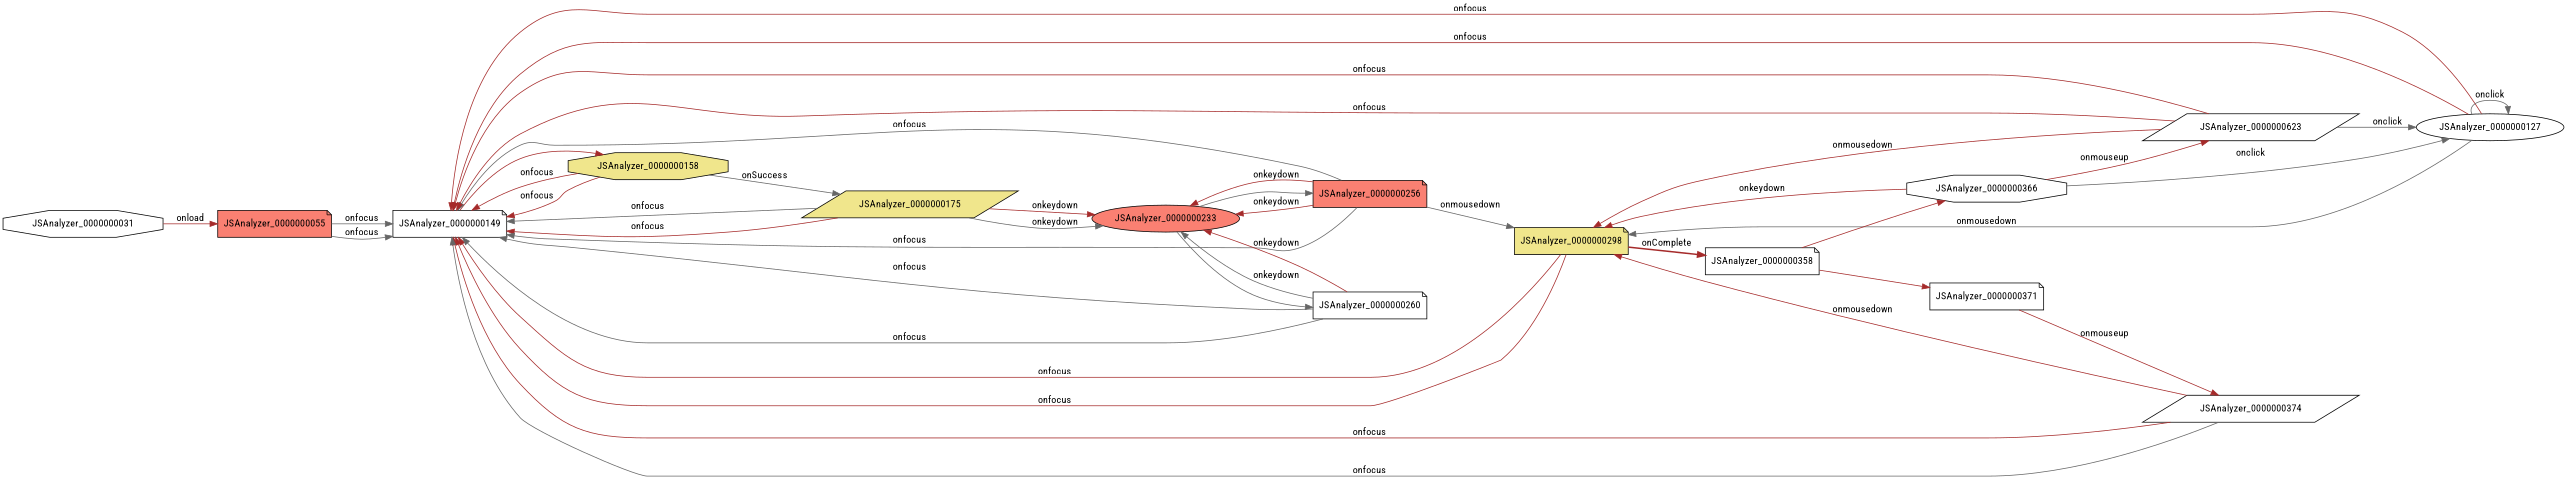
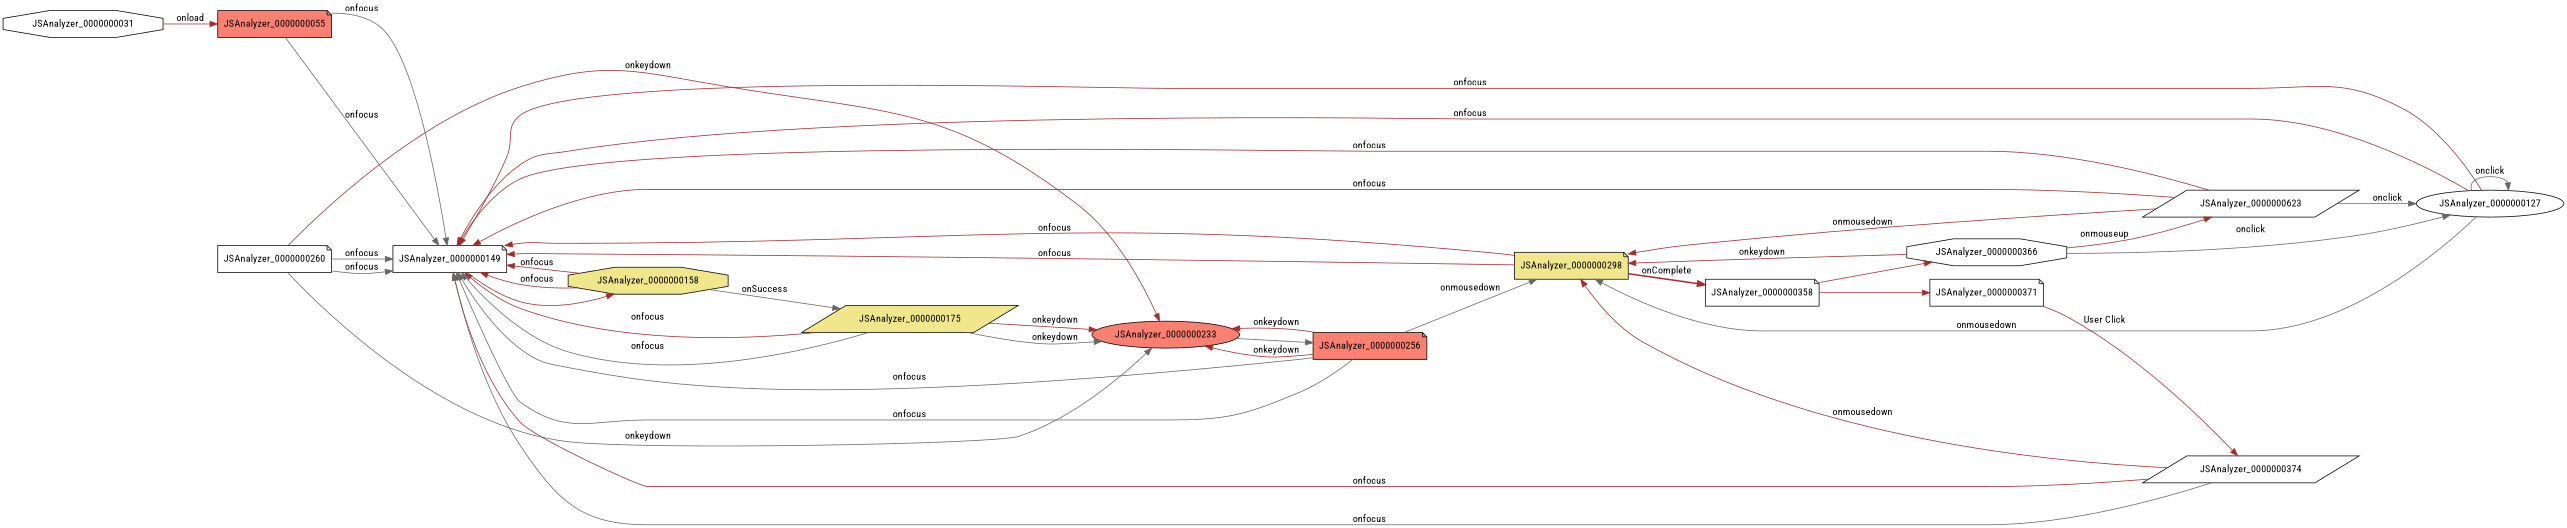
(1233, 284) -> none
(2105, 334) -> (2105, 320)
